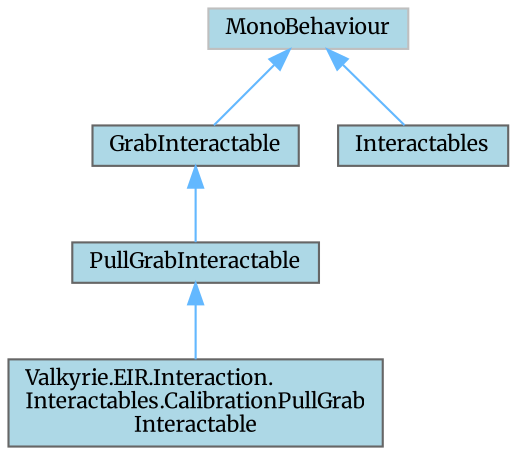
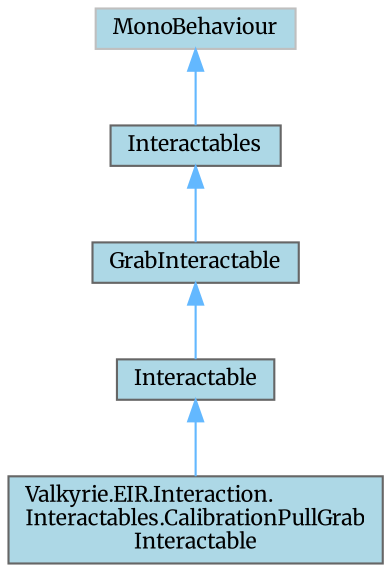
(244, 95) -> (196, 215)
(196, 263) -> (196, 380)
